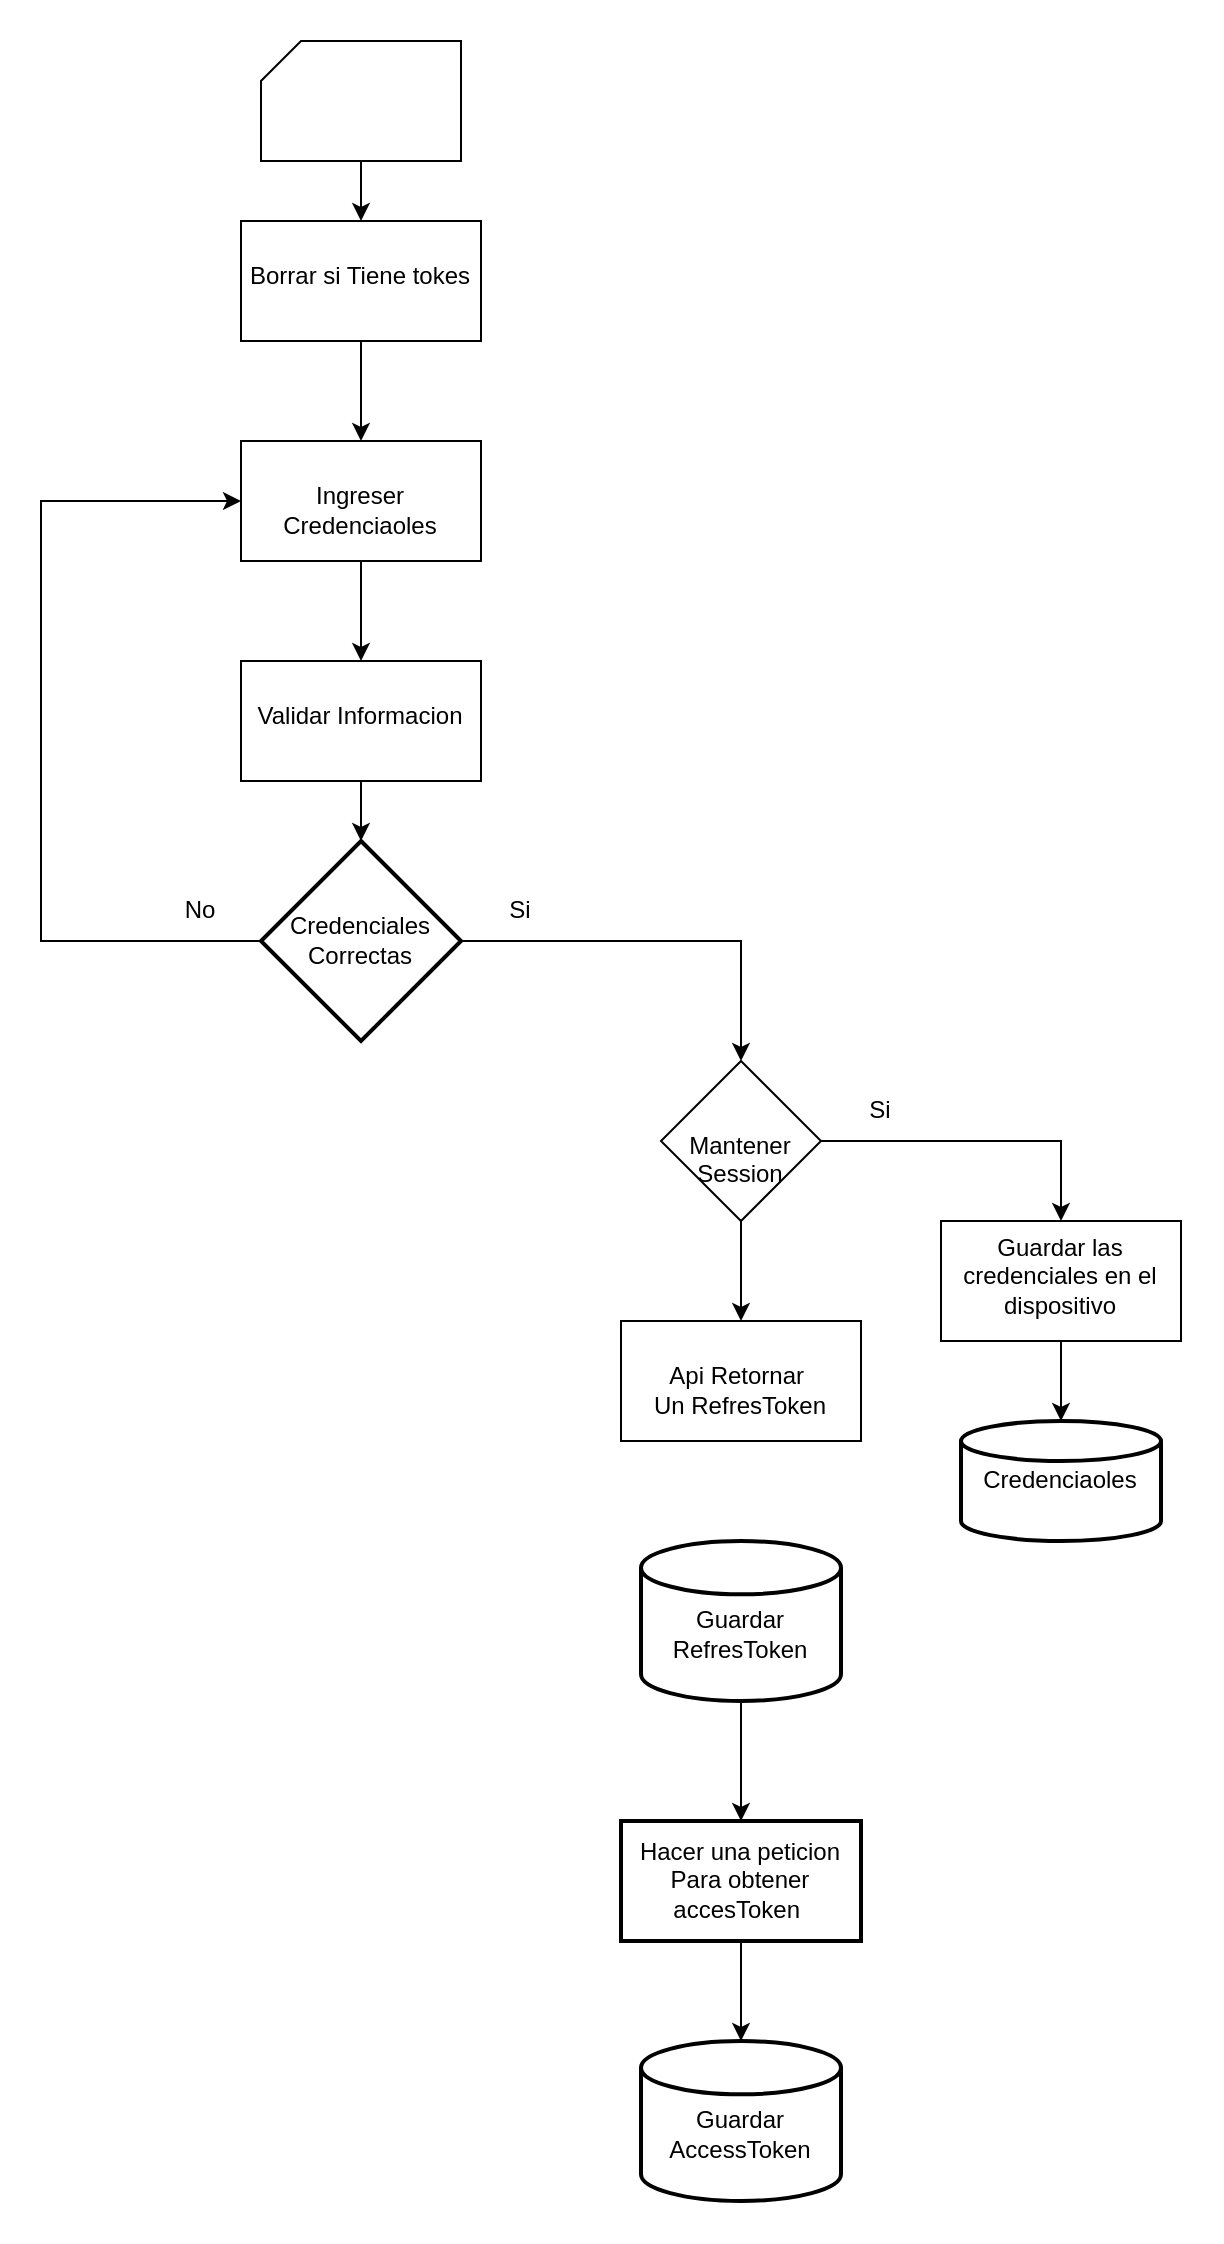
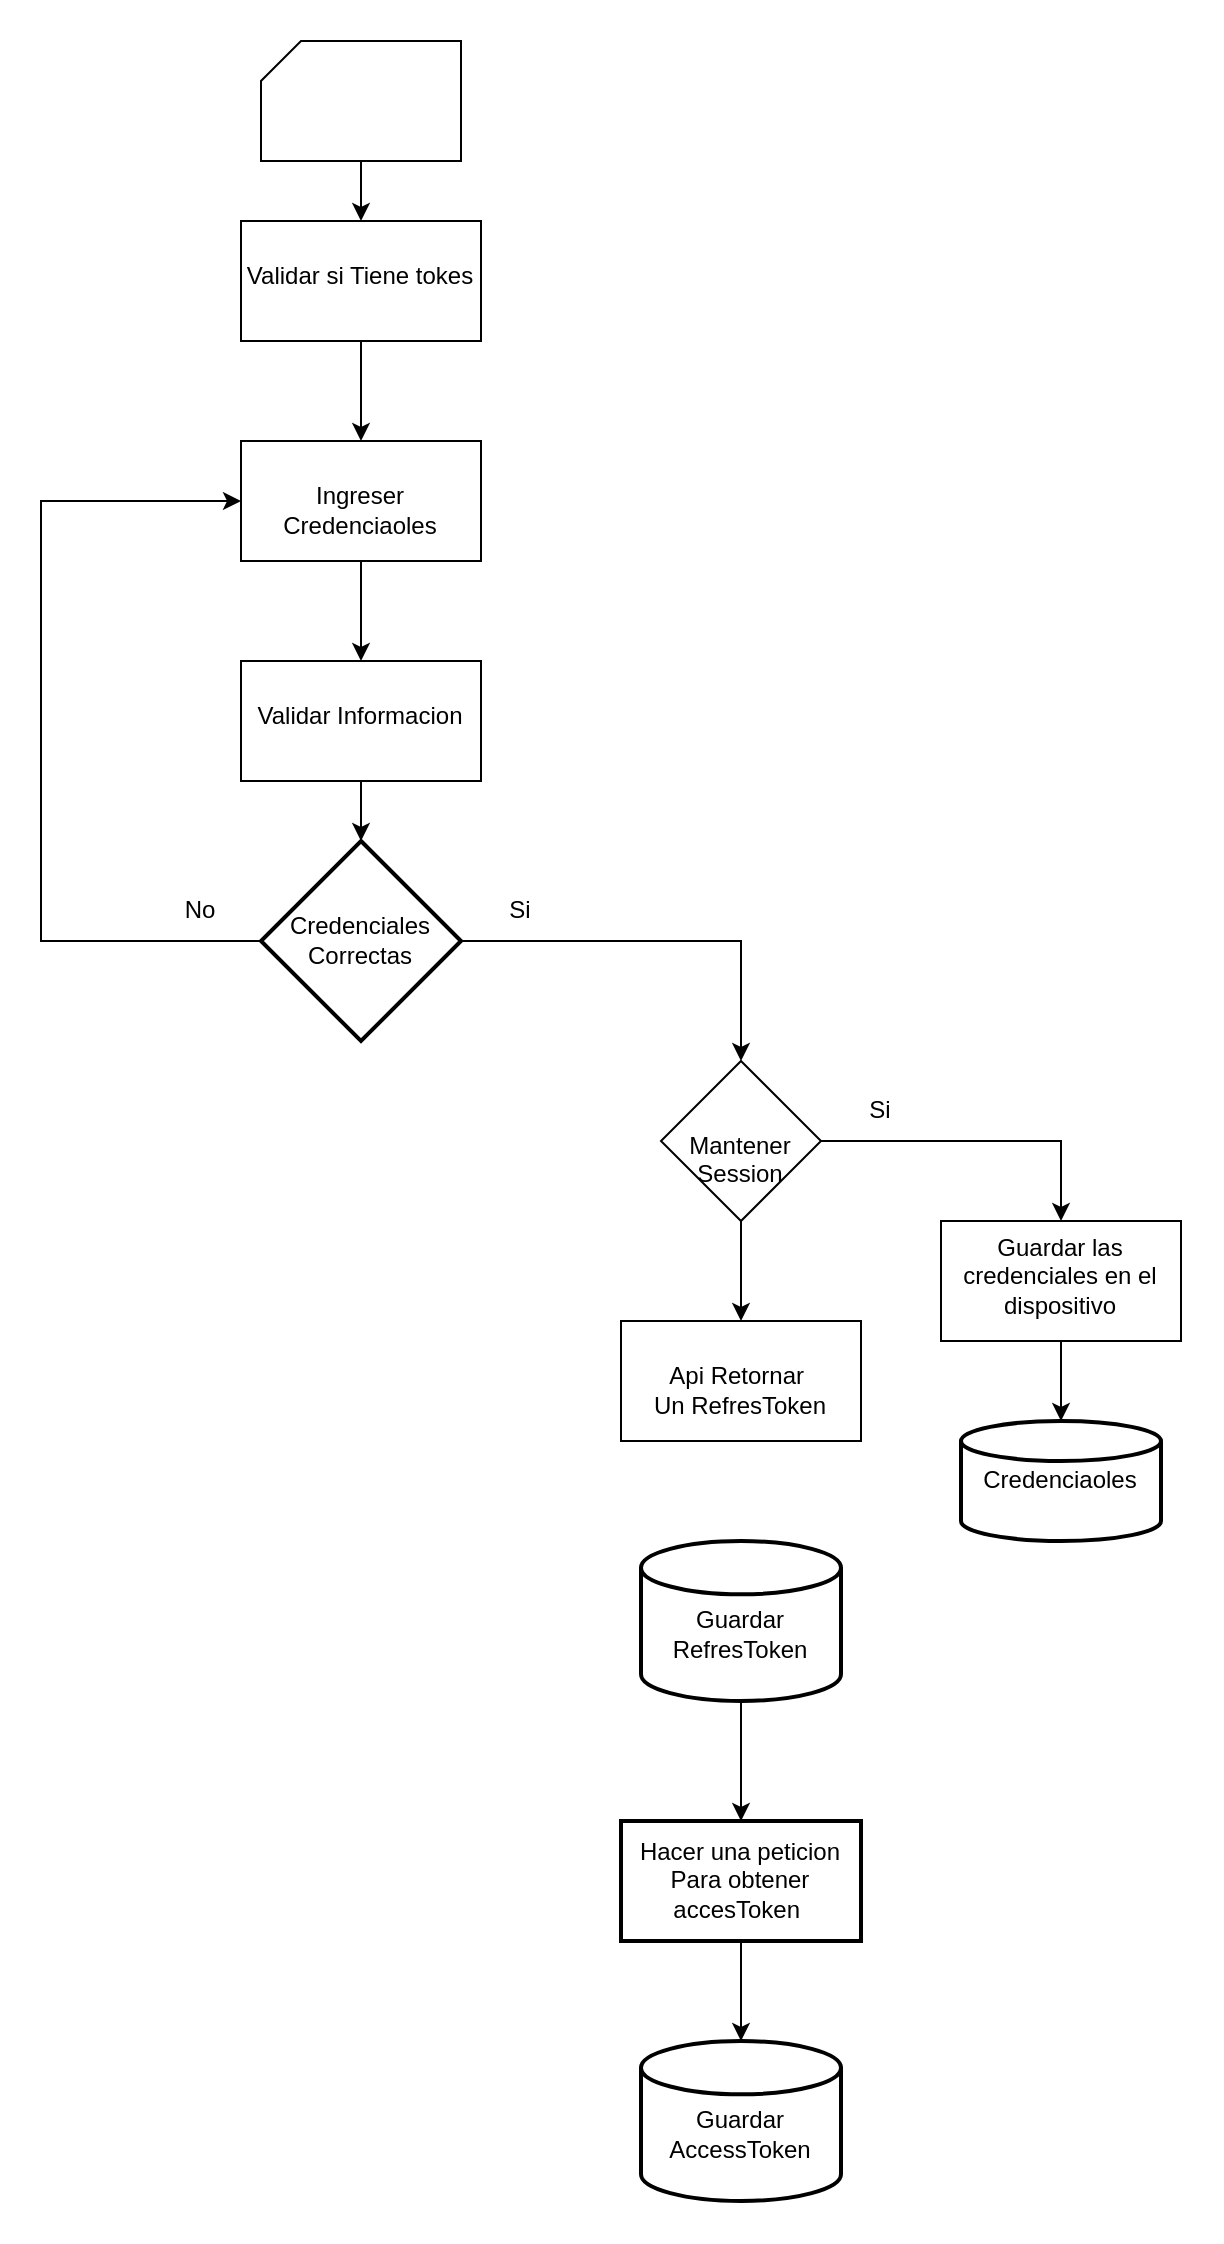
(361, 264) -> (361, 264)
